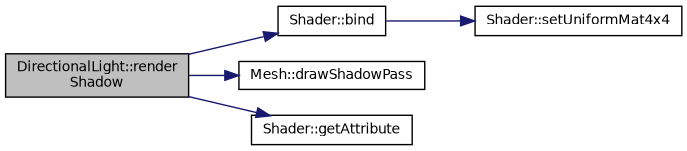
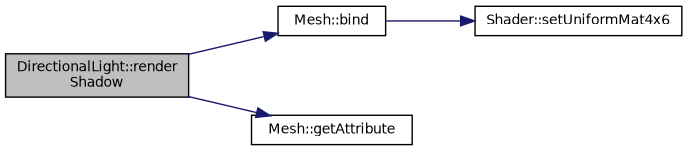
(332, 21) -> (332, 21)
(578, 21) -> (578, 21)
(332, 75) -> none
(332, 130) -> (332, 130)
